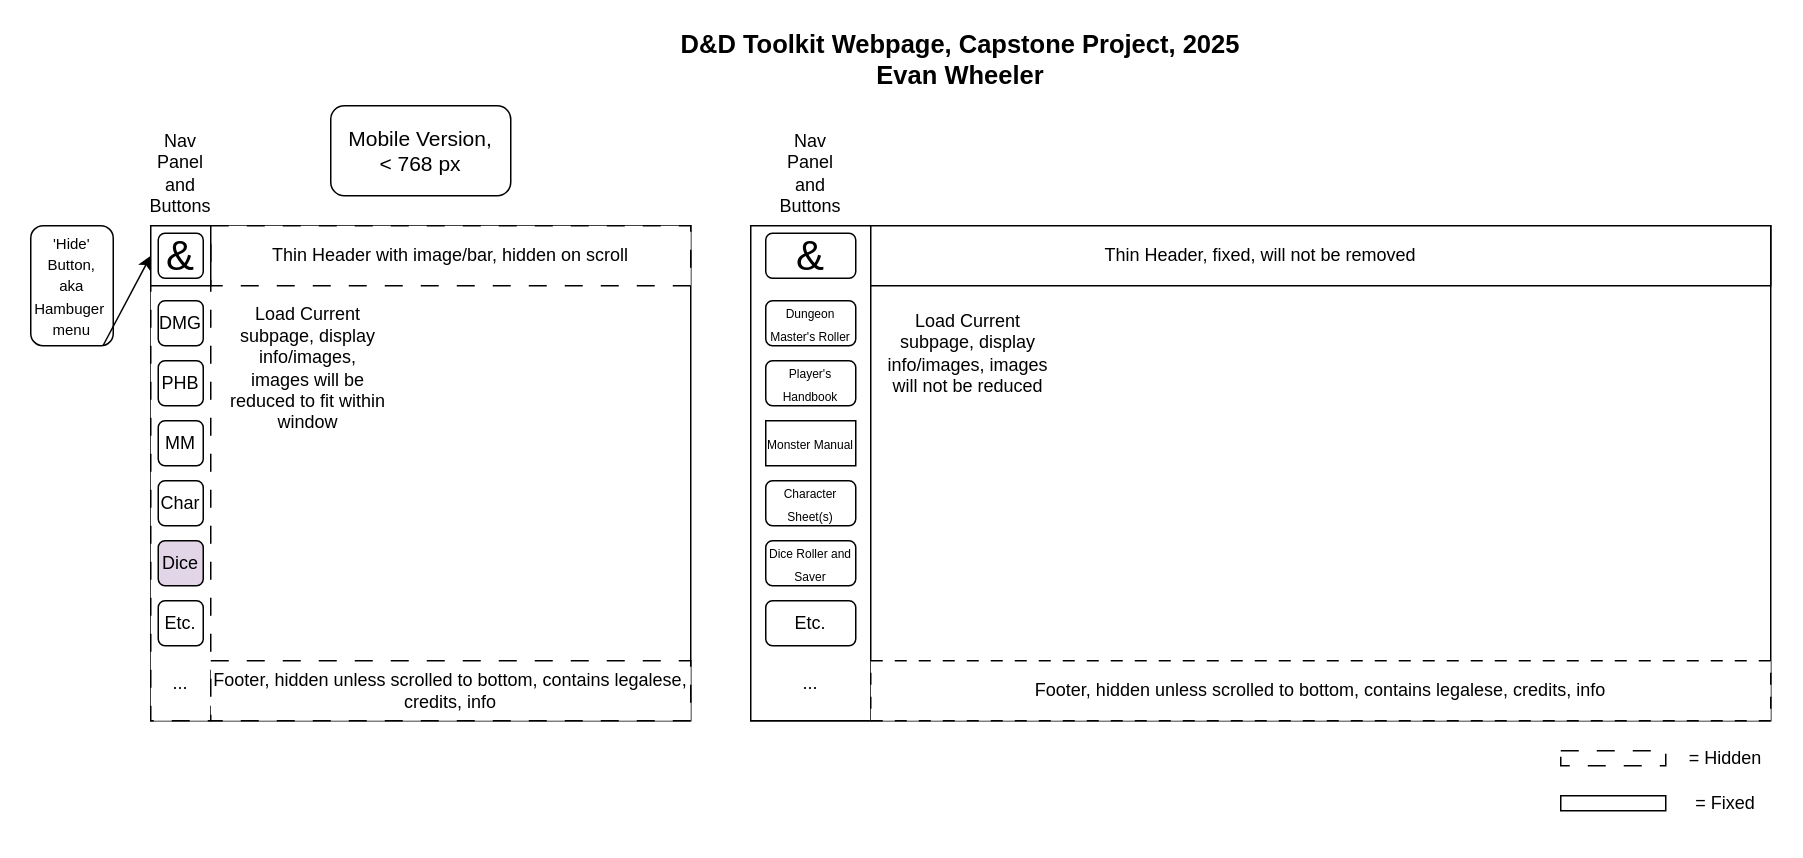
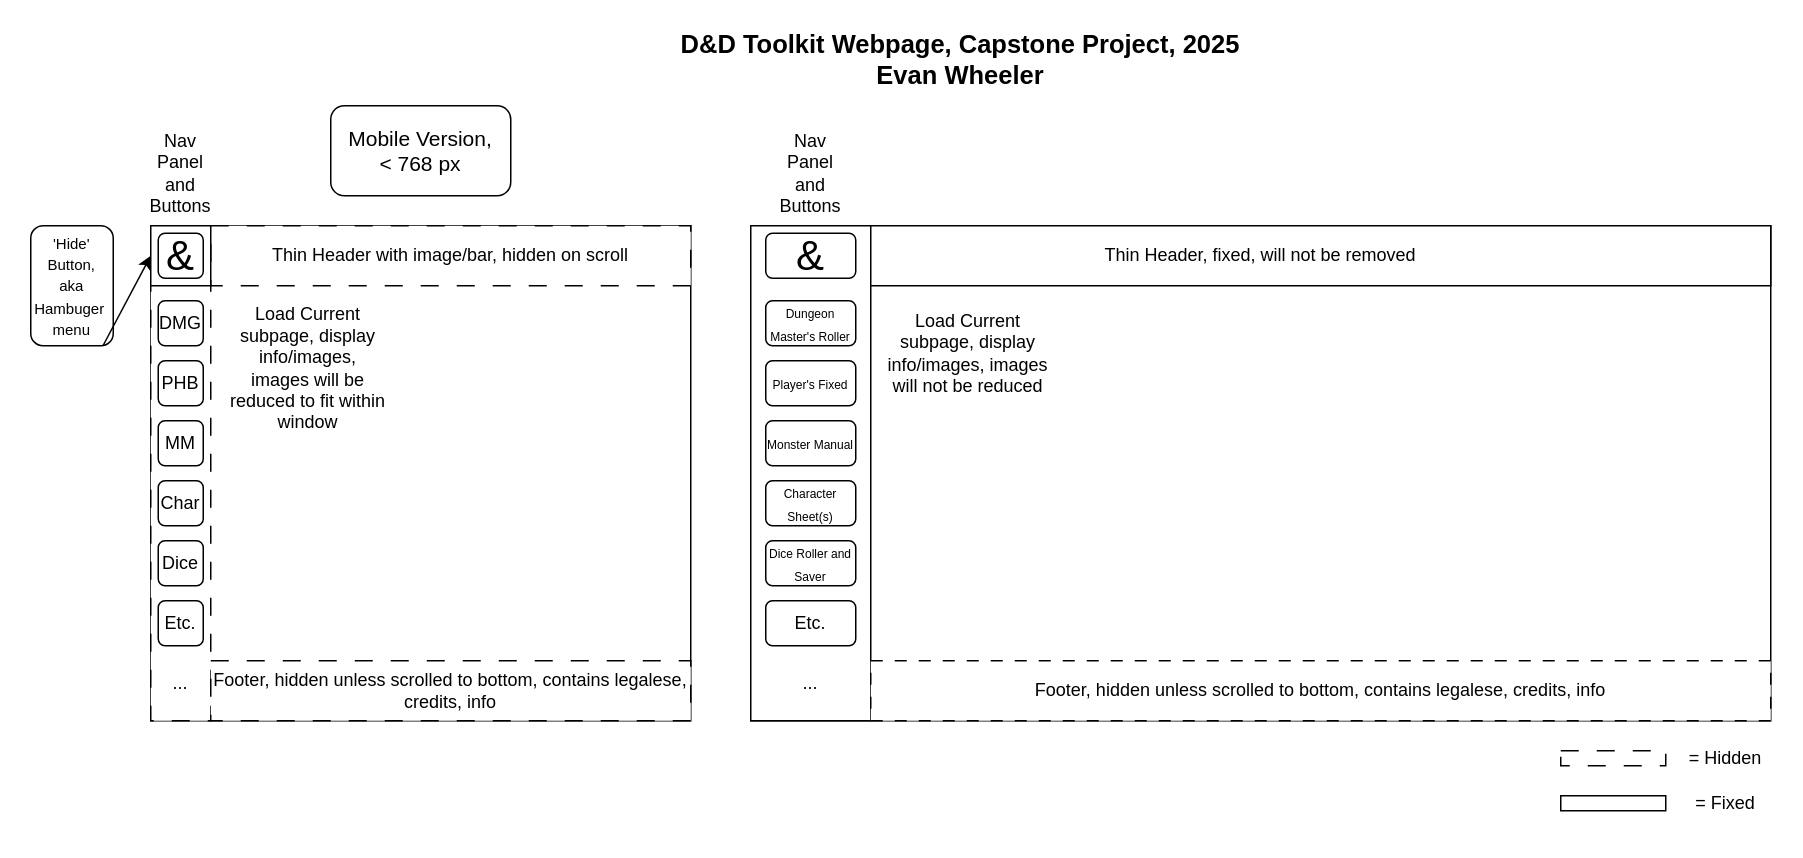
(811, 383) -> (811, 383)
(811, 443) -> (811, 443)
(181, 563) -> (181, 563)
